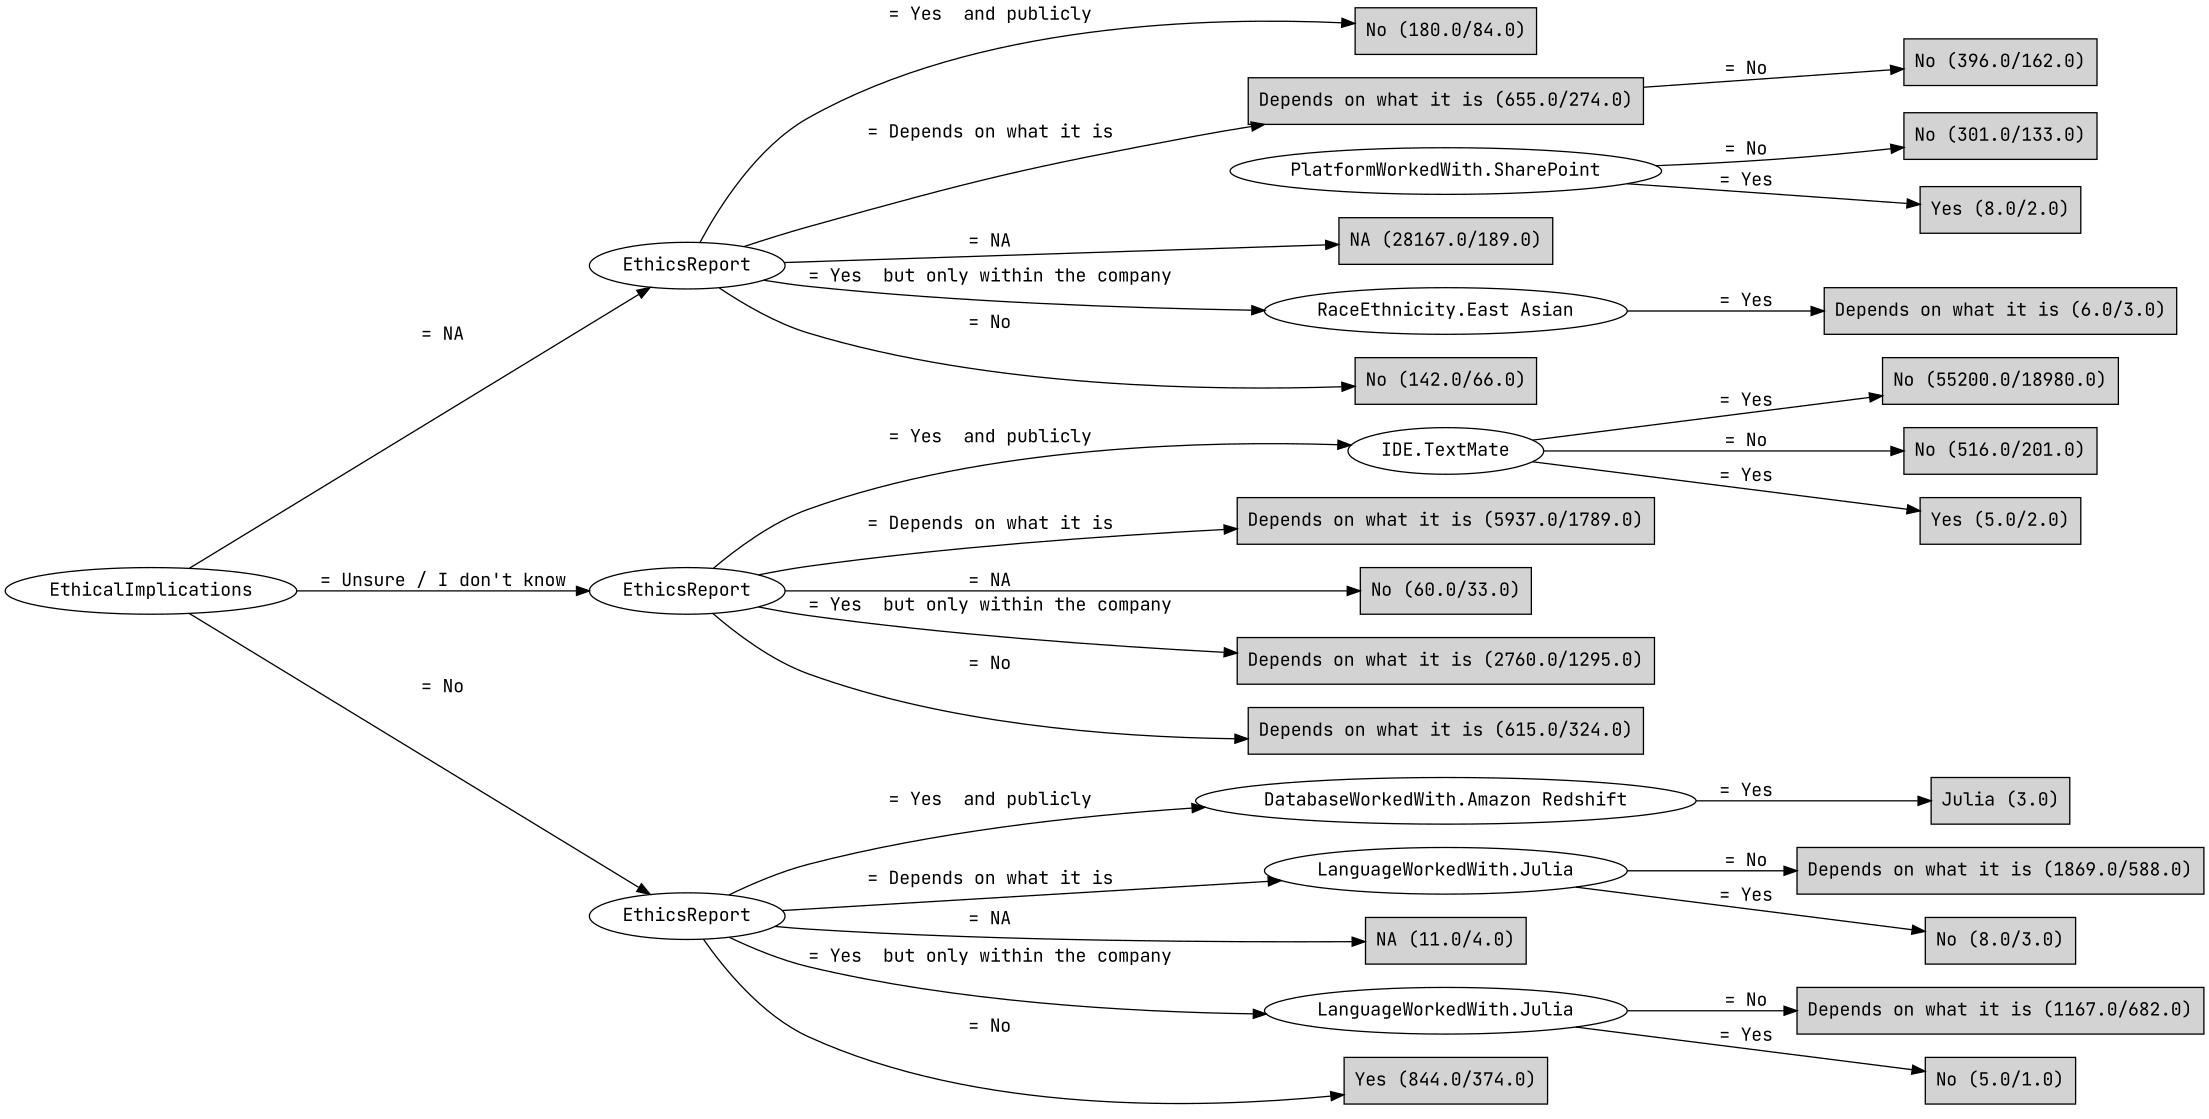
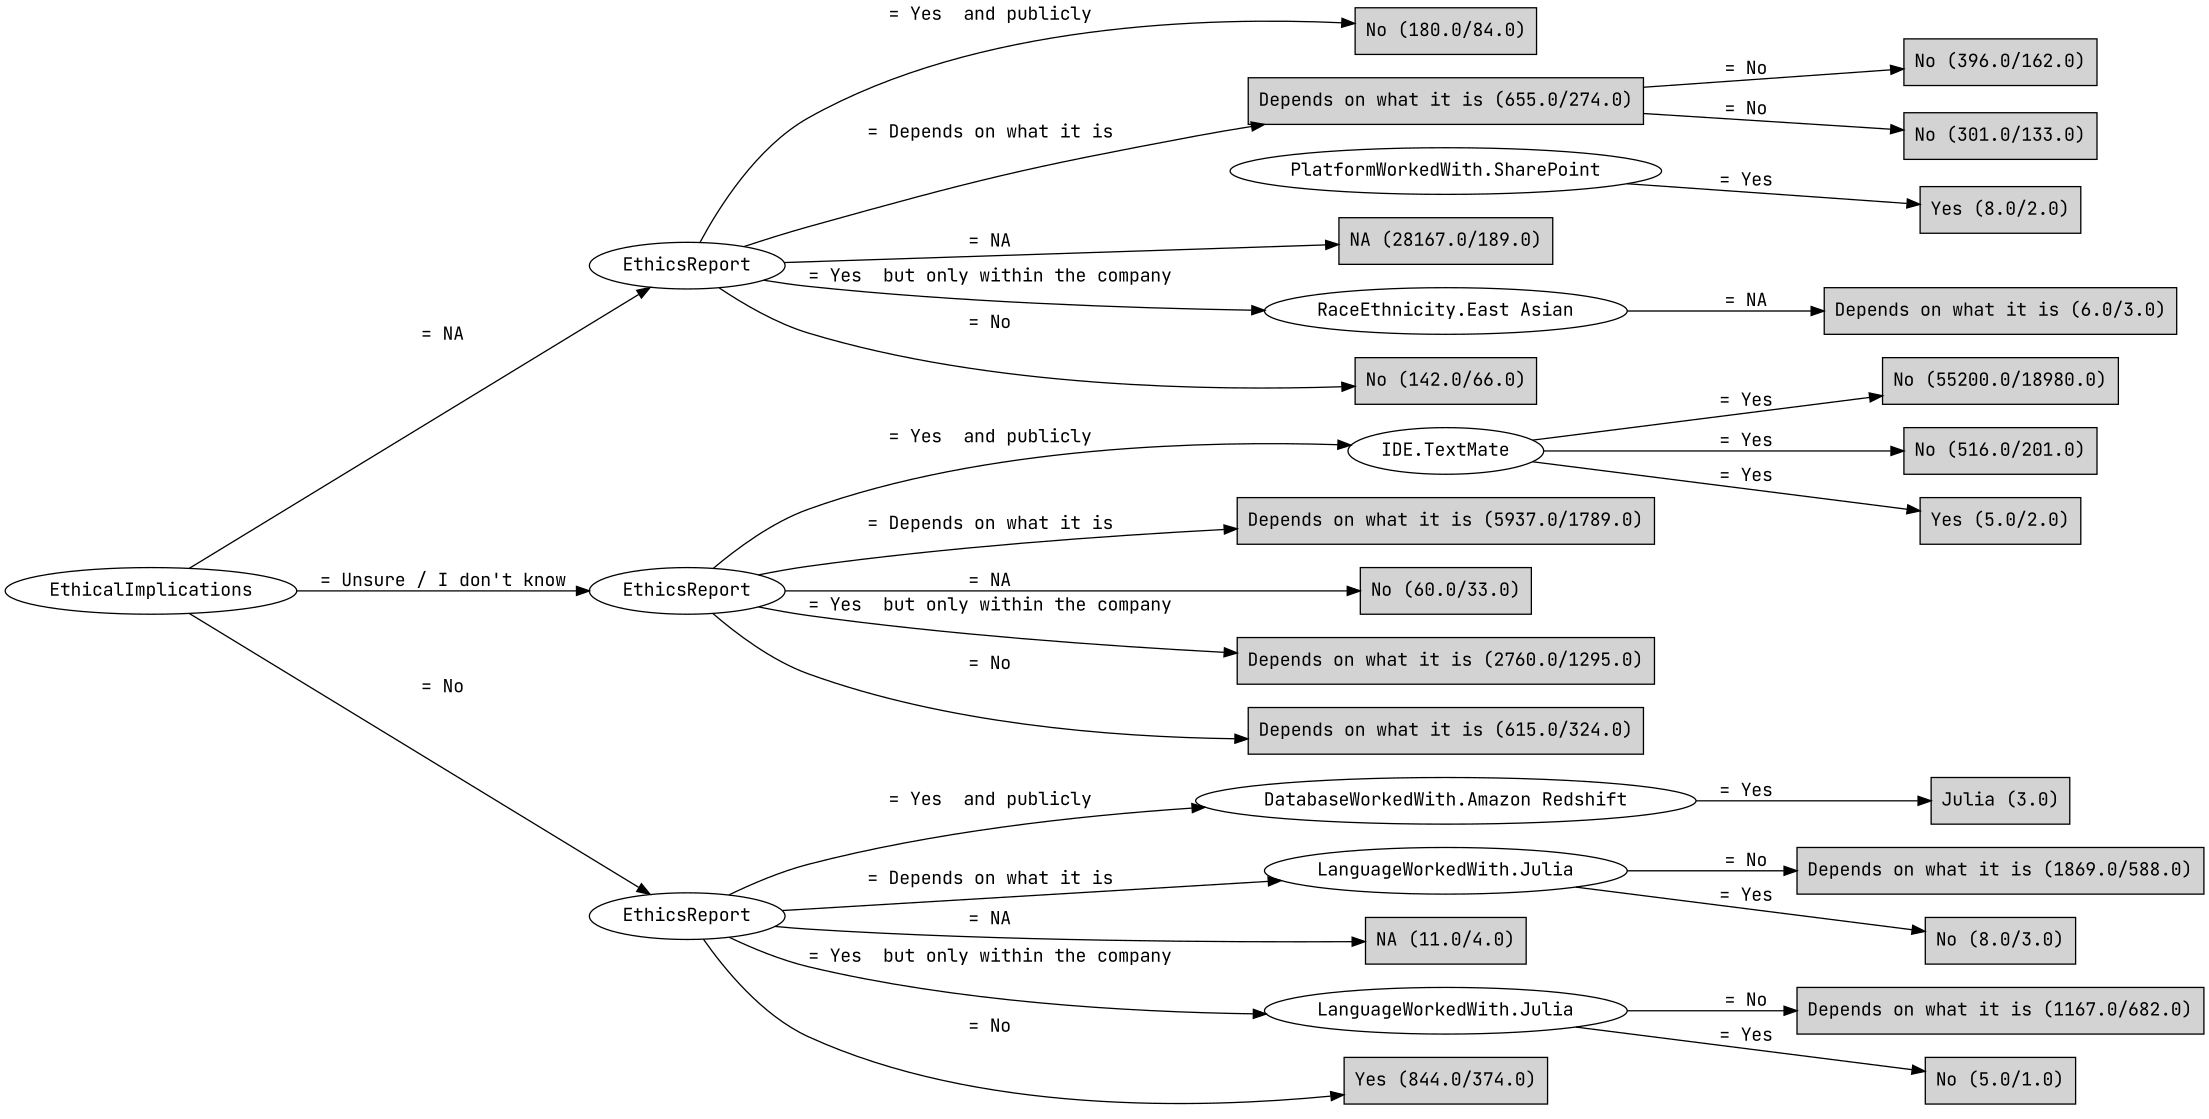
(1774, 159) -> (1767, 121)
(1747, 301) -> (1747, 301)
(1747, 441) -> (1747, 441)
